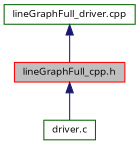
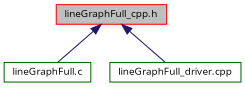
(70, 49) -> (147, 47)
(70, 130) -> (47, 72)
